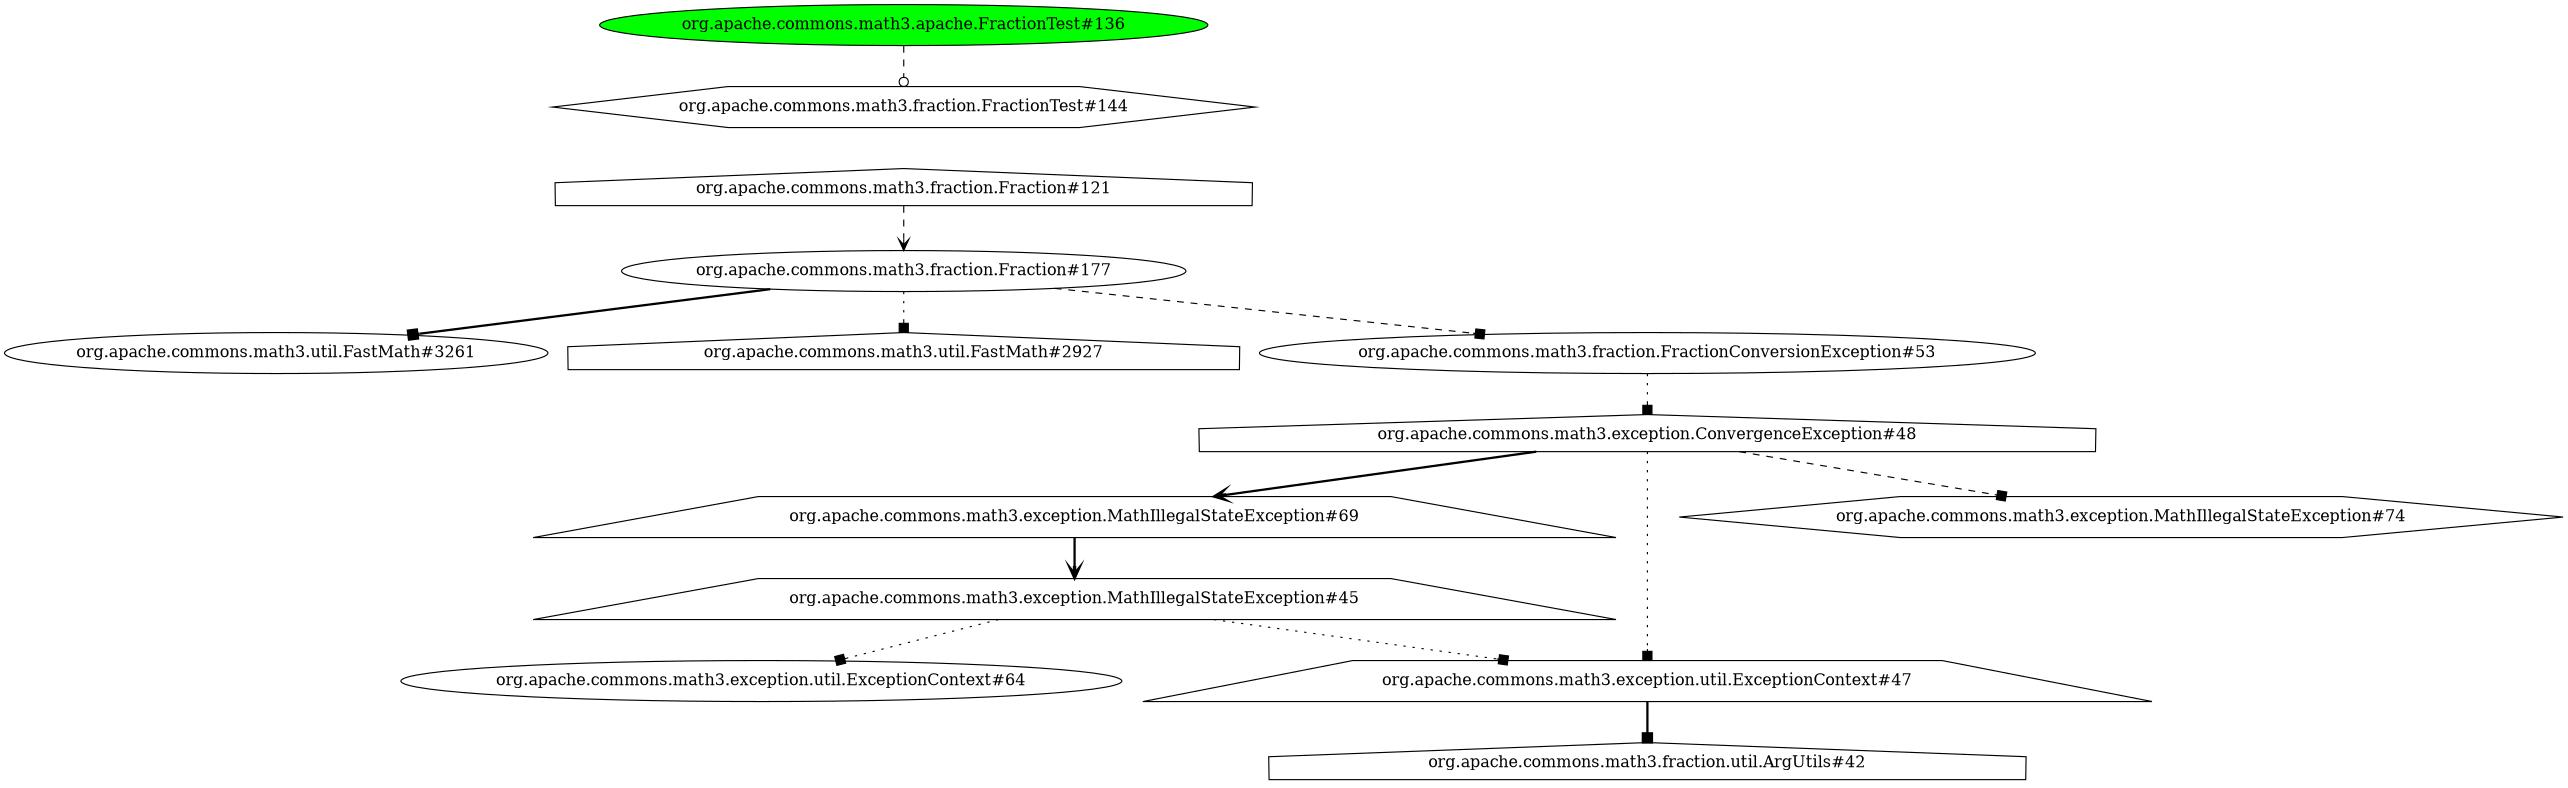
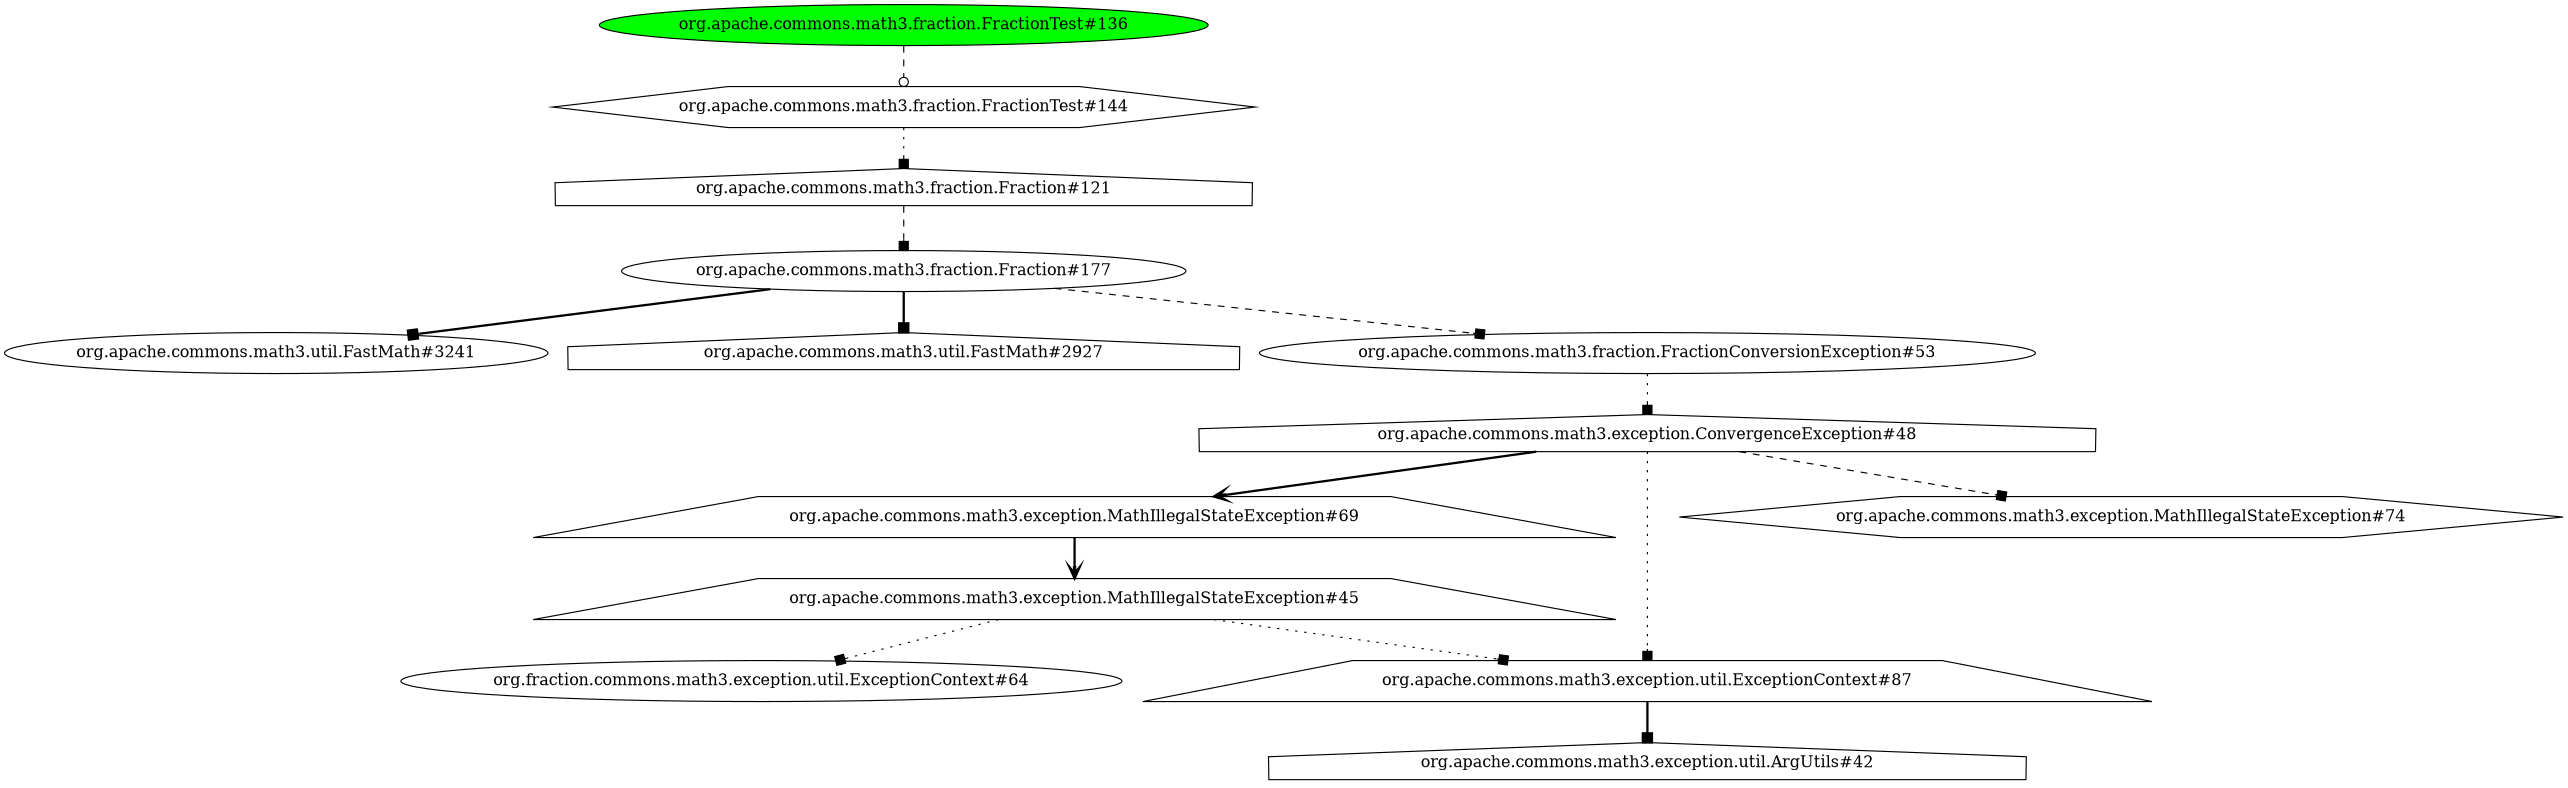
(904, 25) -> (904, 25)
none -> (904, 142)
(904, 222) -> (904, 222)
(904, 306) -> (904, 306)
(276, 353) -> (276, 353)
(761, 681) -> (761, 681)
(1647, 681) -> (1647, 681)
(1647, 763) -> (1647, 763)
